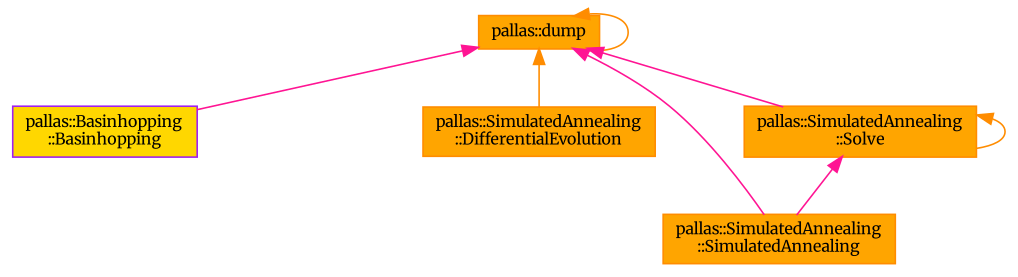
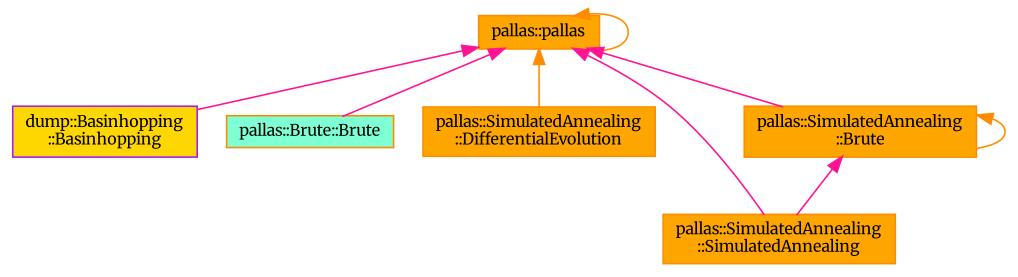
(539, 32) -> (539, 32)
(105, 132) -> (105, 132)
none -> (310, 132)
(860, 132) -> (860, 132)
